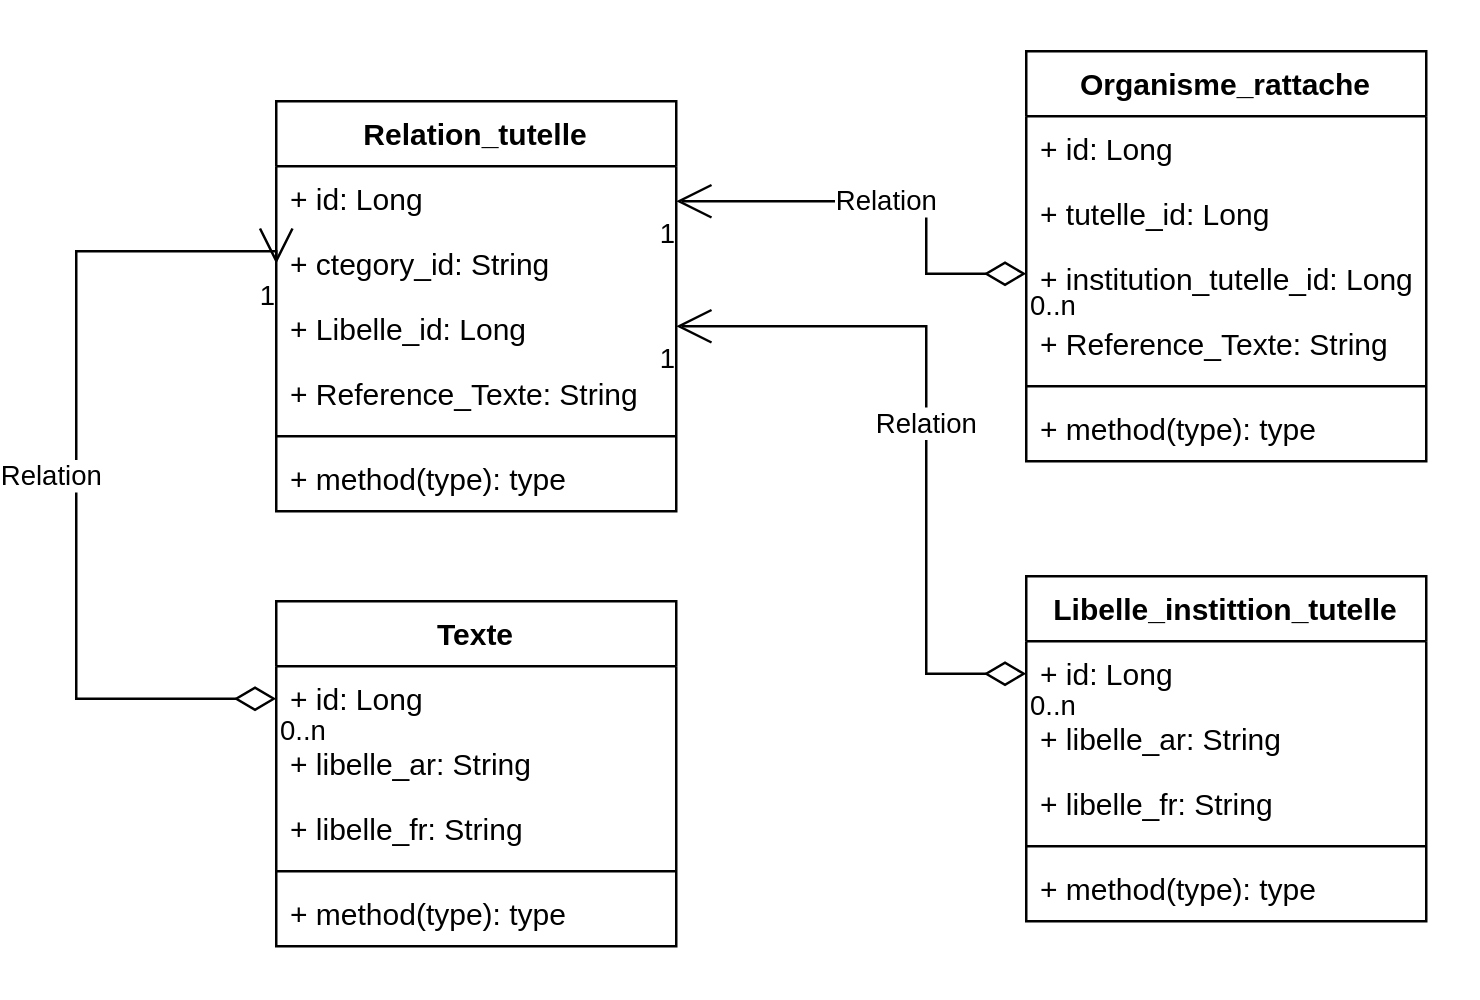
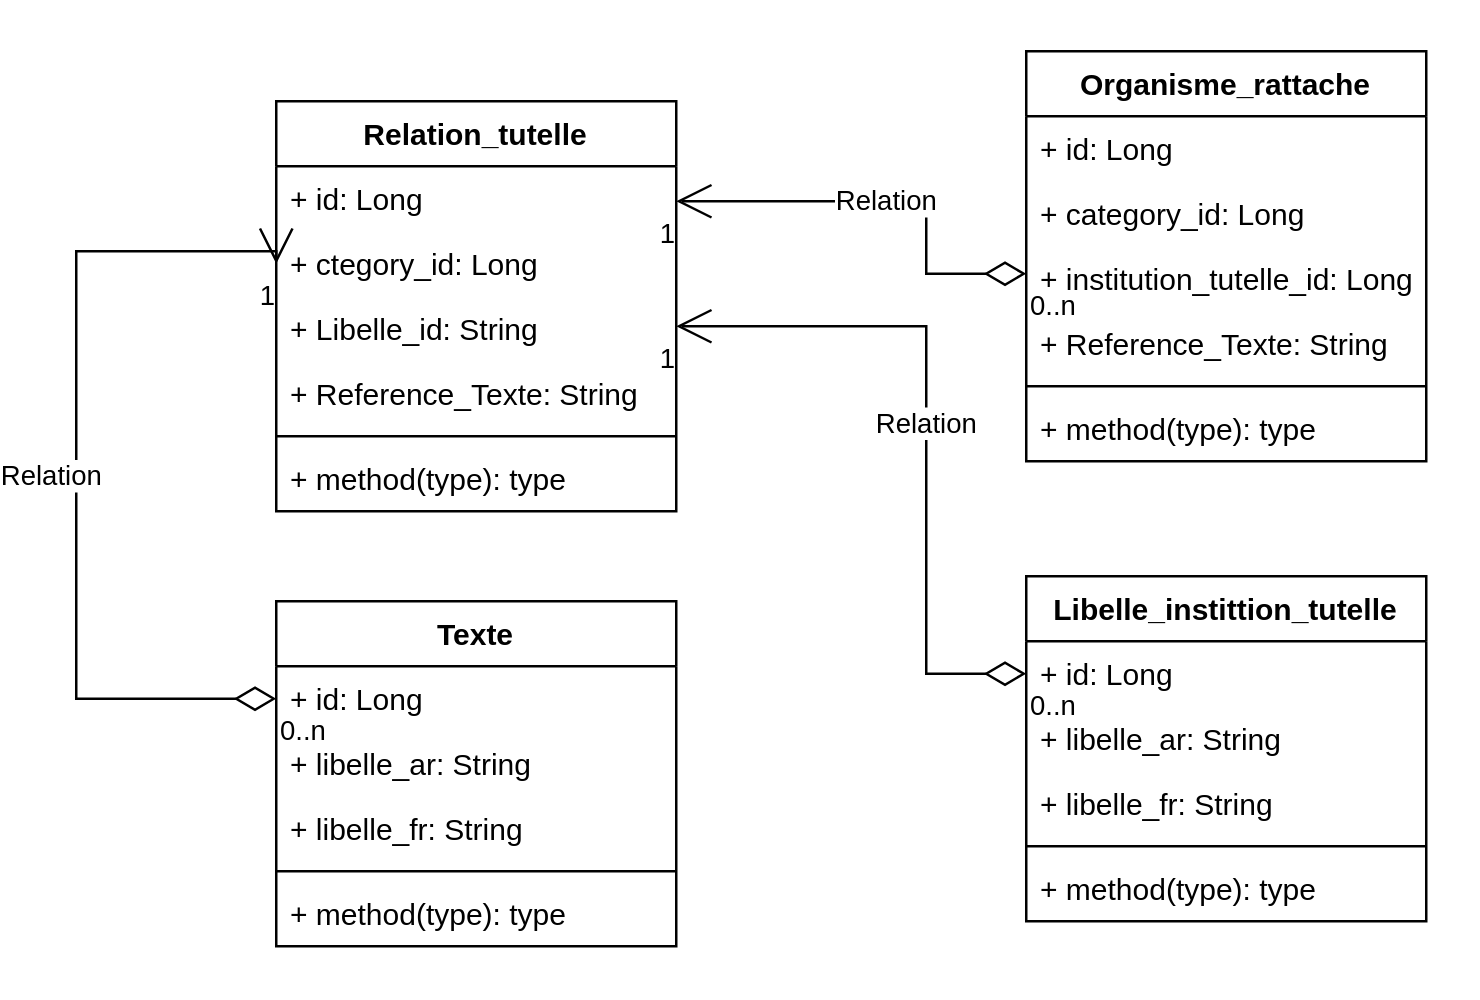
(1169, 217) -> (1185, 217)
(440, 267) -> (427, 267)
(415, 332) -> (428, 332)
